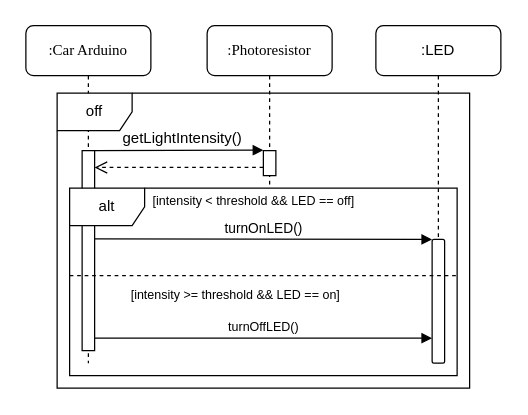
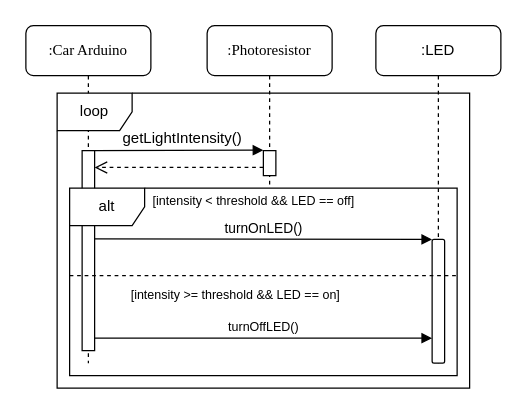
(94, 112) -> (94, 112)
